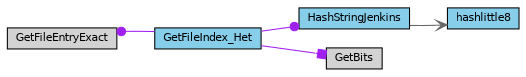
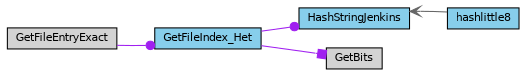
(423, 26) -> (434, 12)
(140, 31) -> (131, 46)
